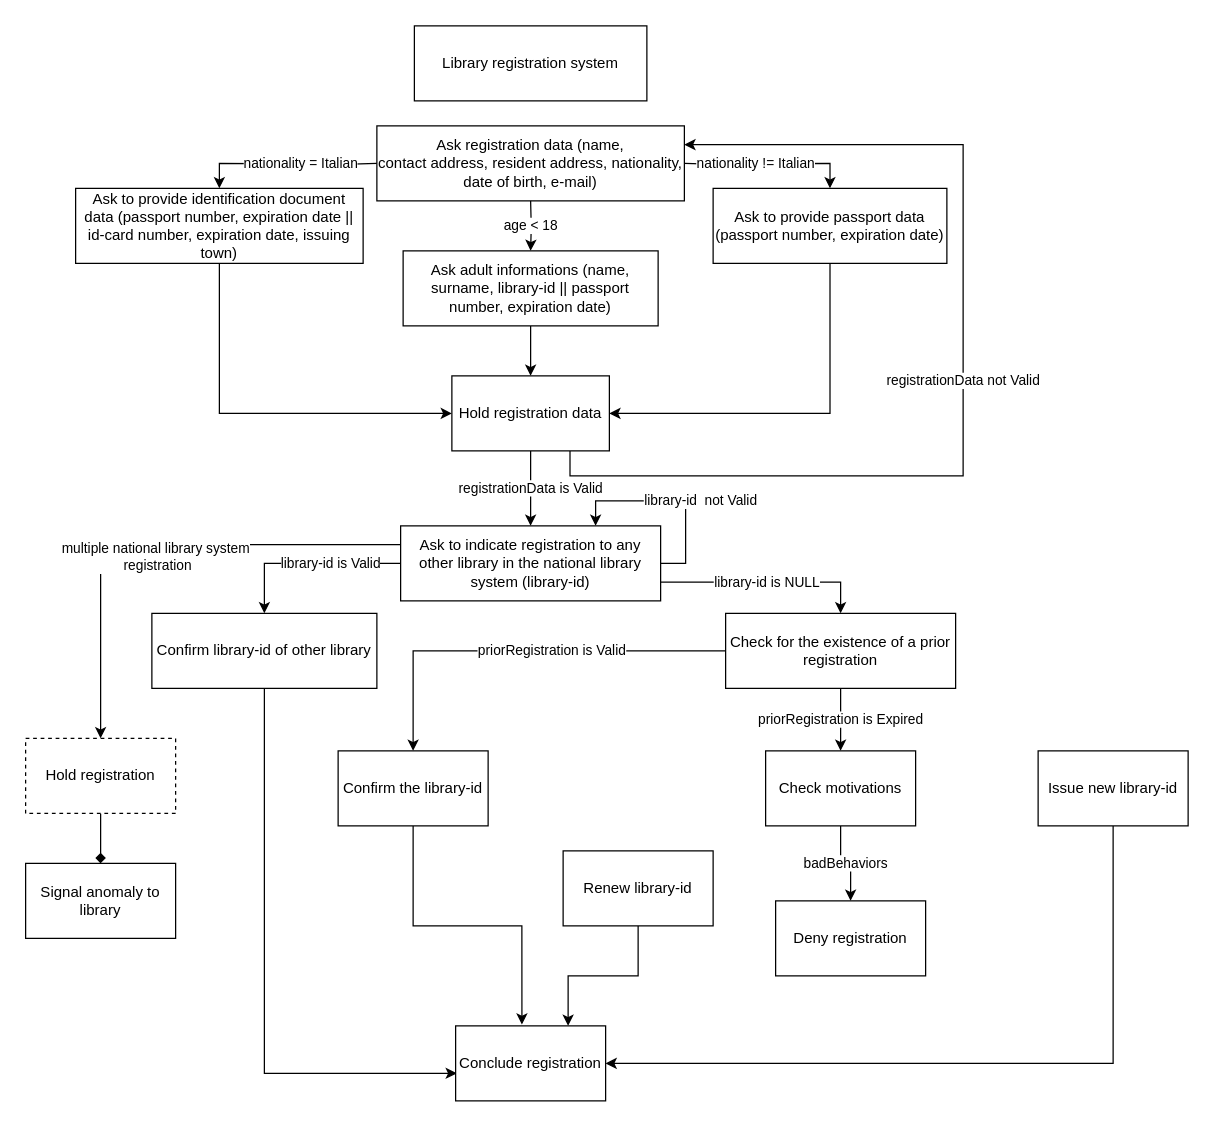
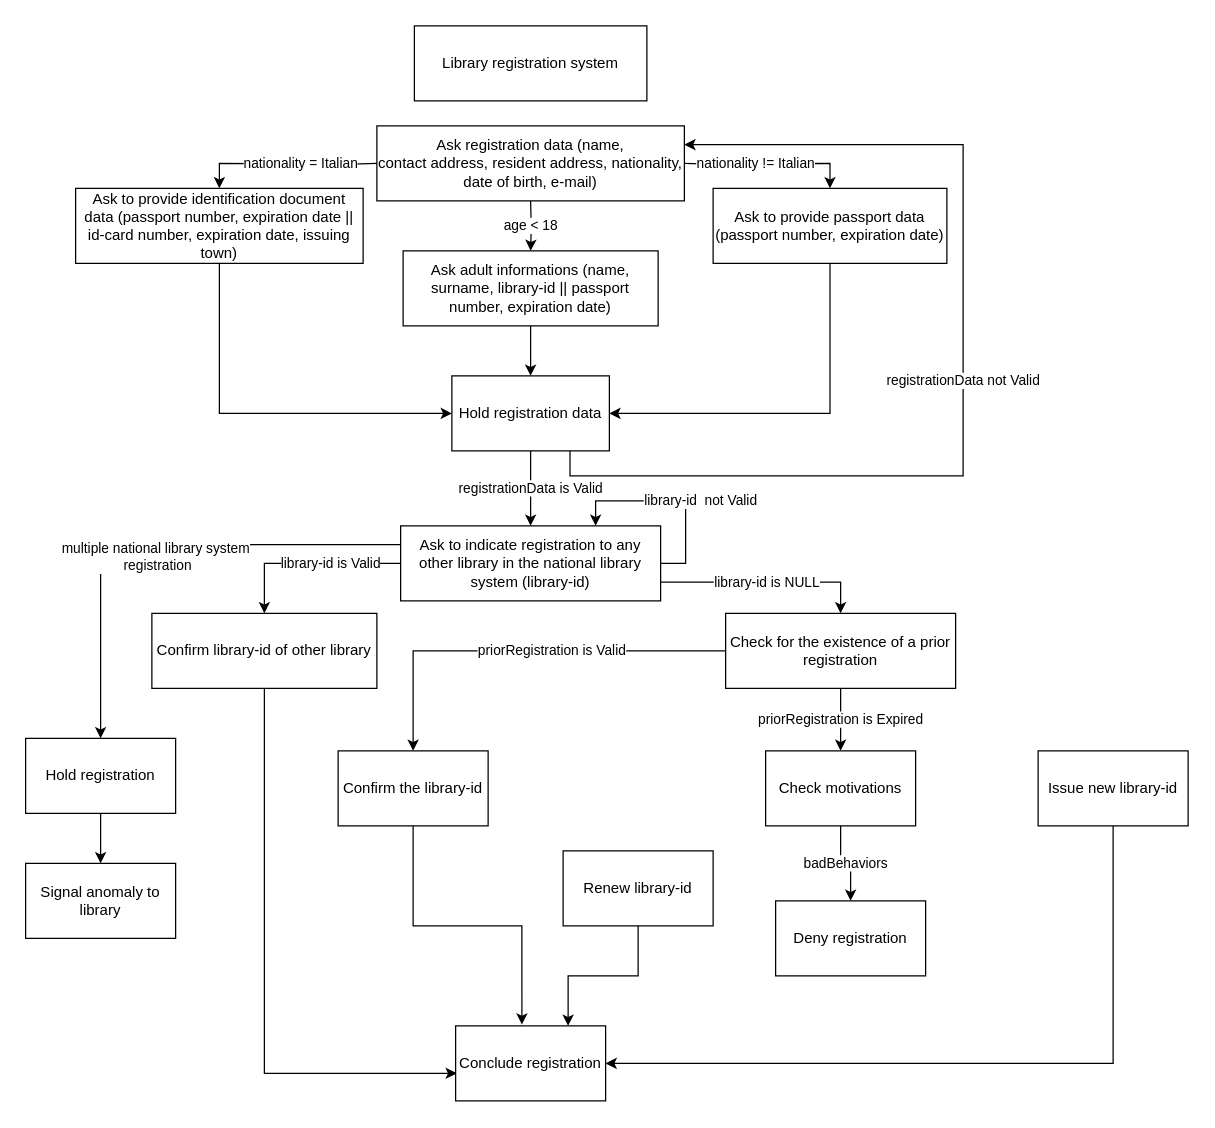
(101, 776) -> (101, 776)
(101, 852) -> (101, 853)
